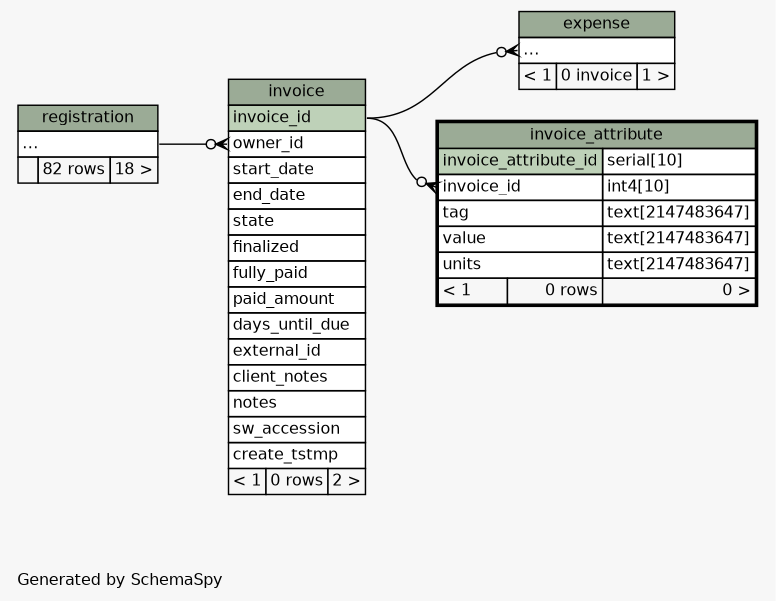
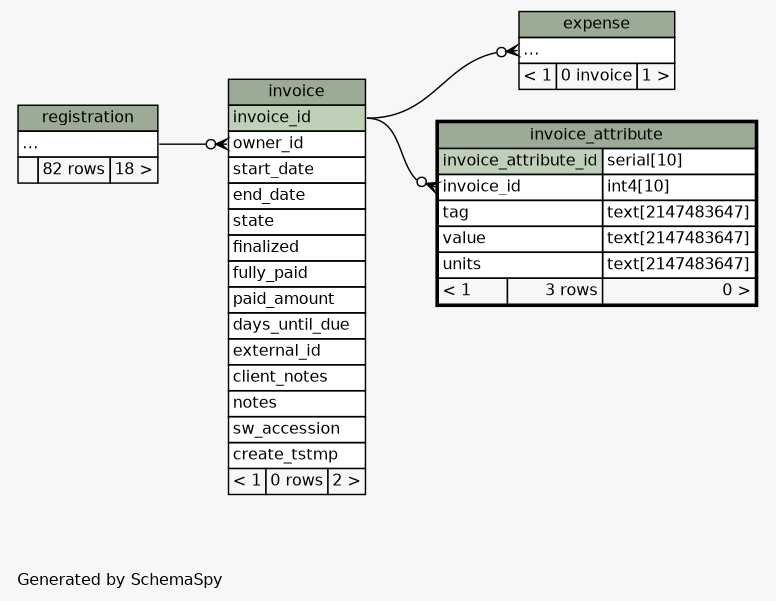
(572, 290) -> (572, 290)
